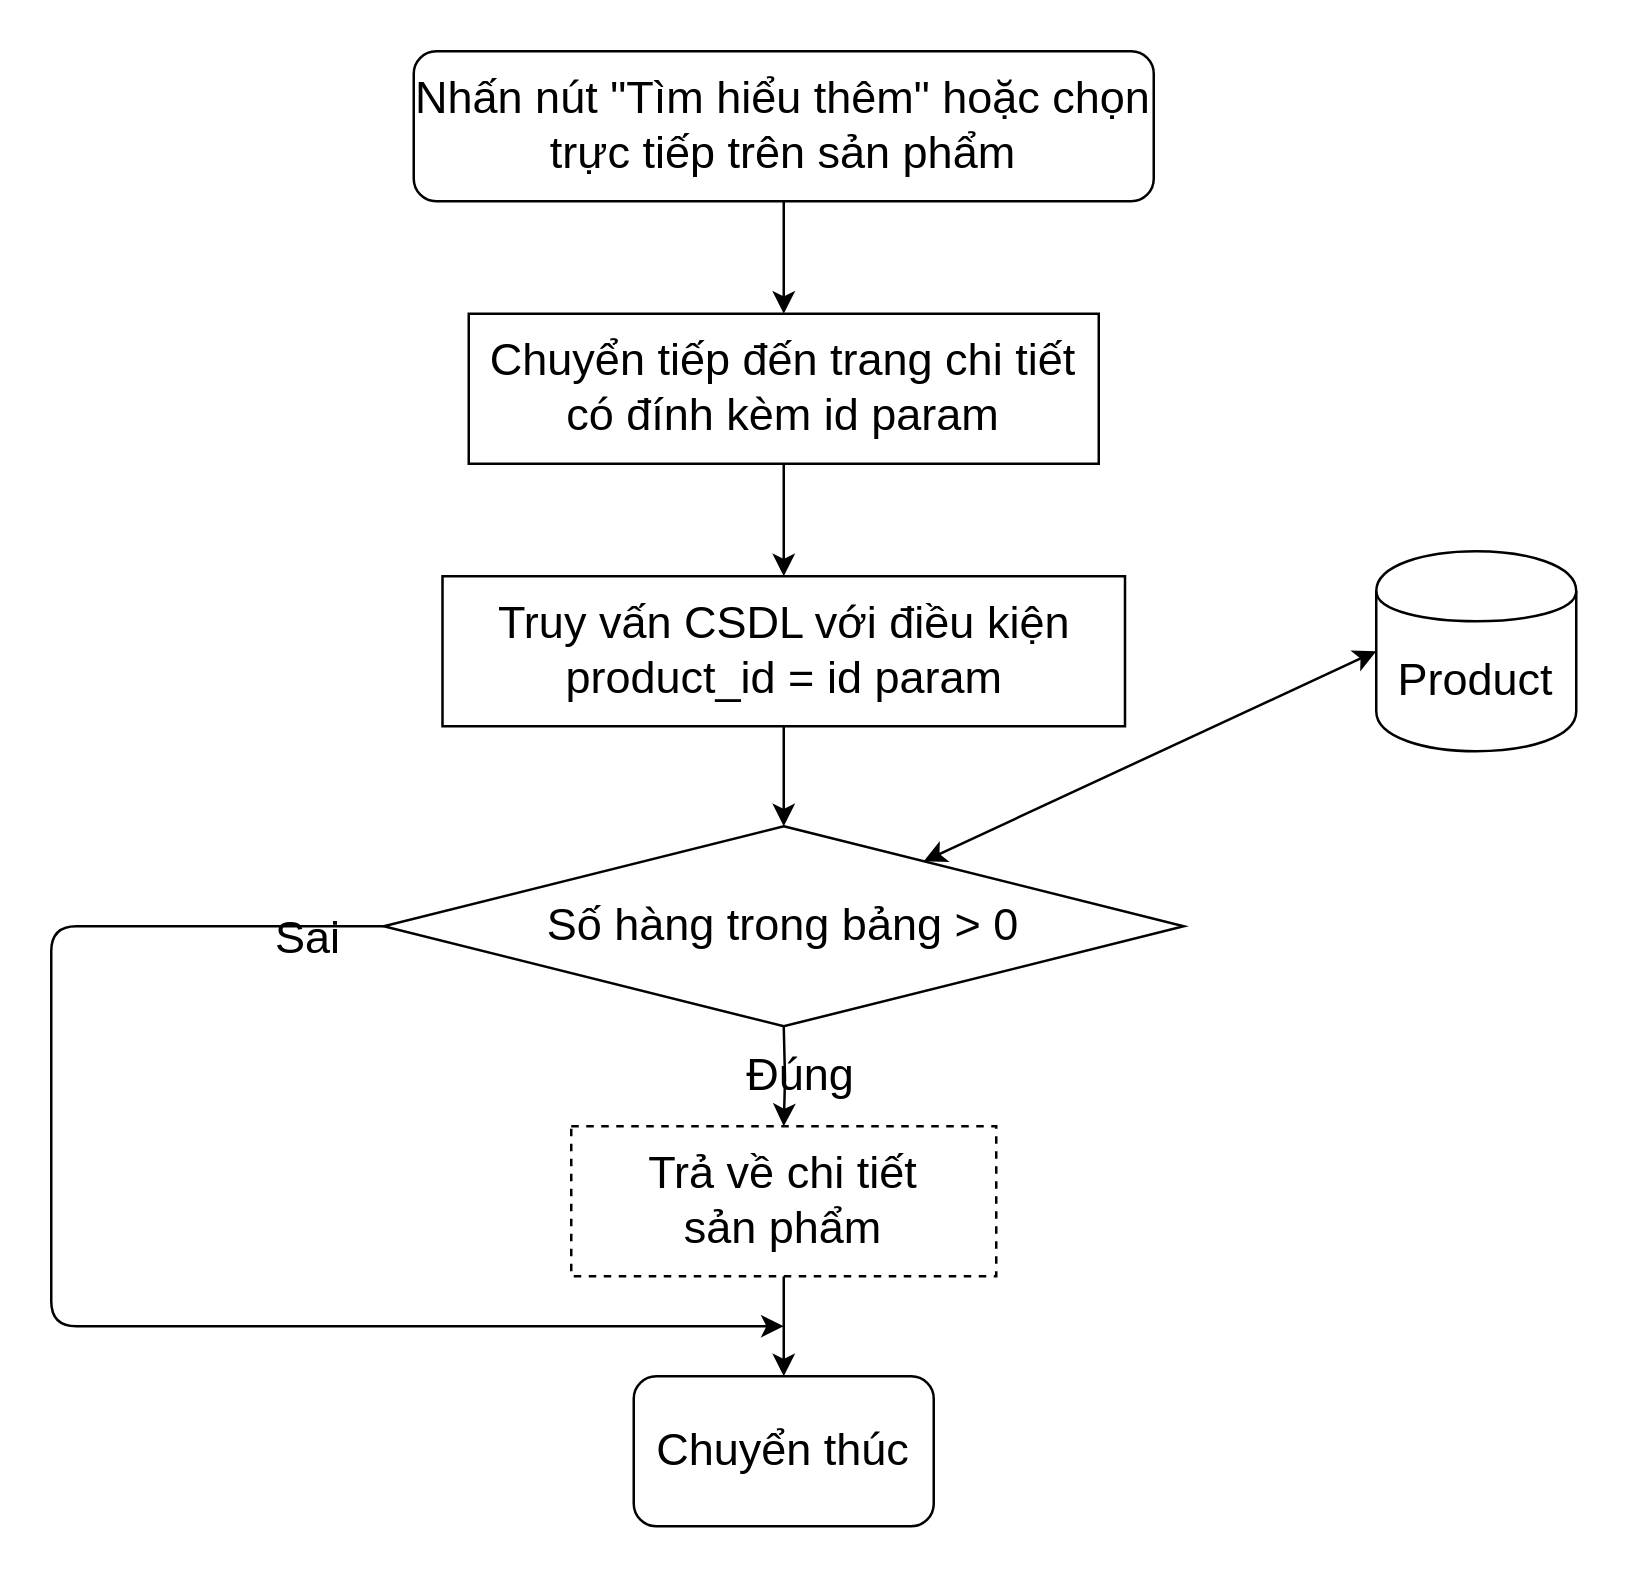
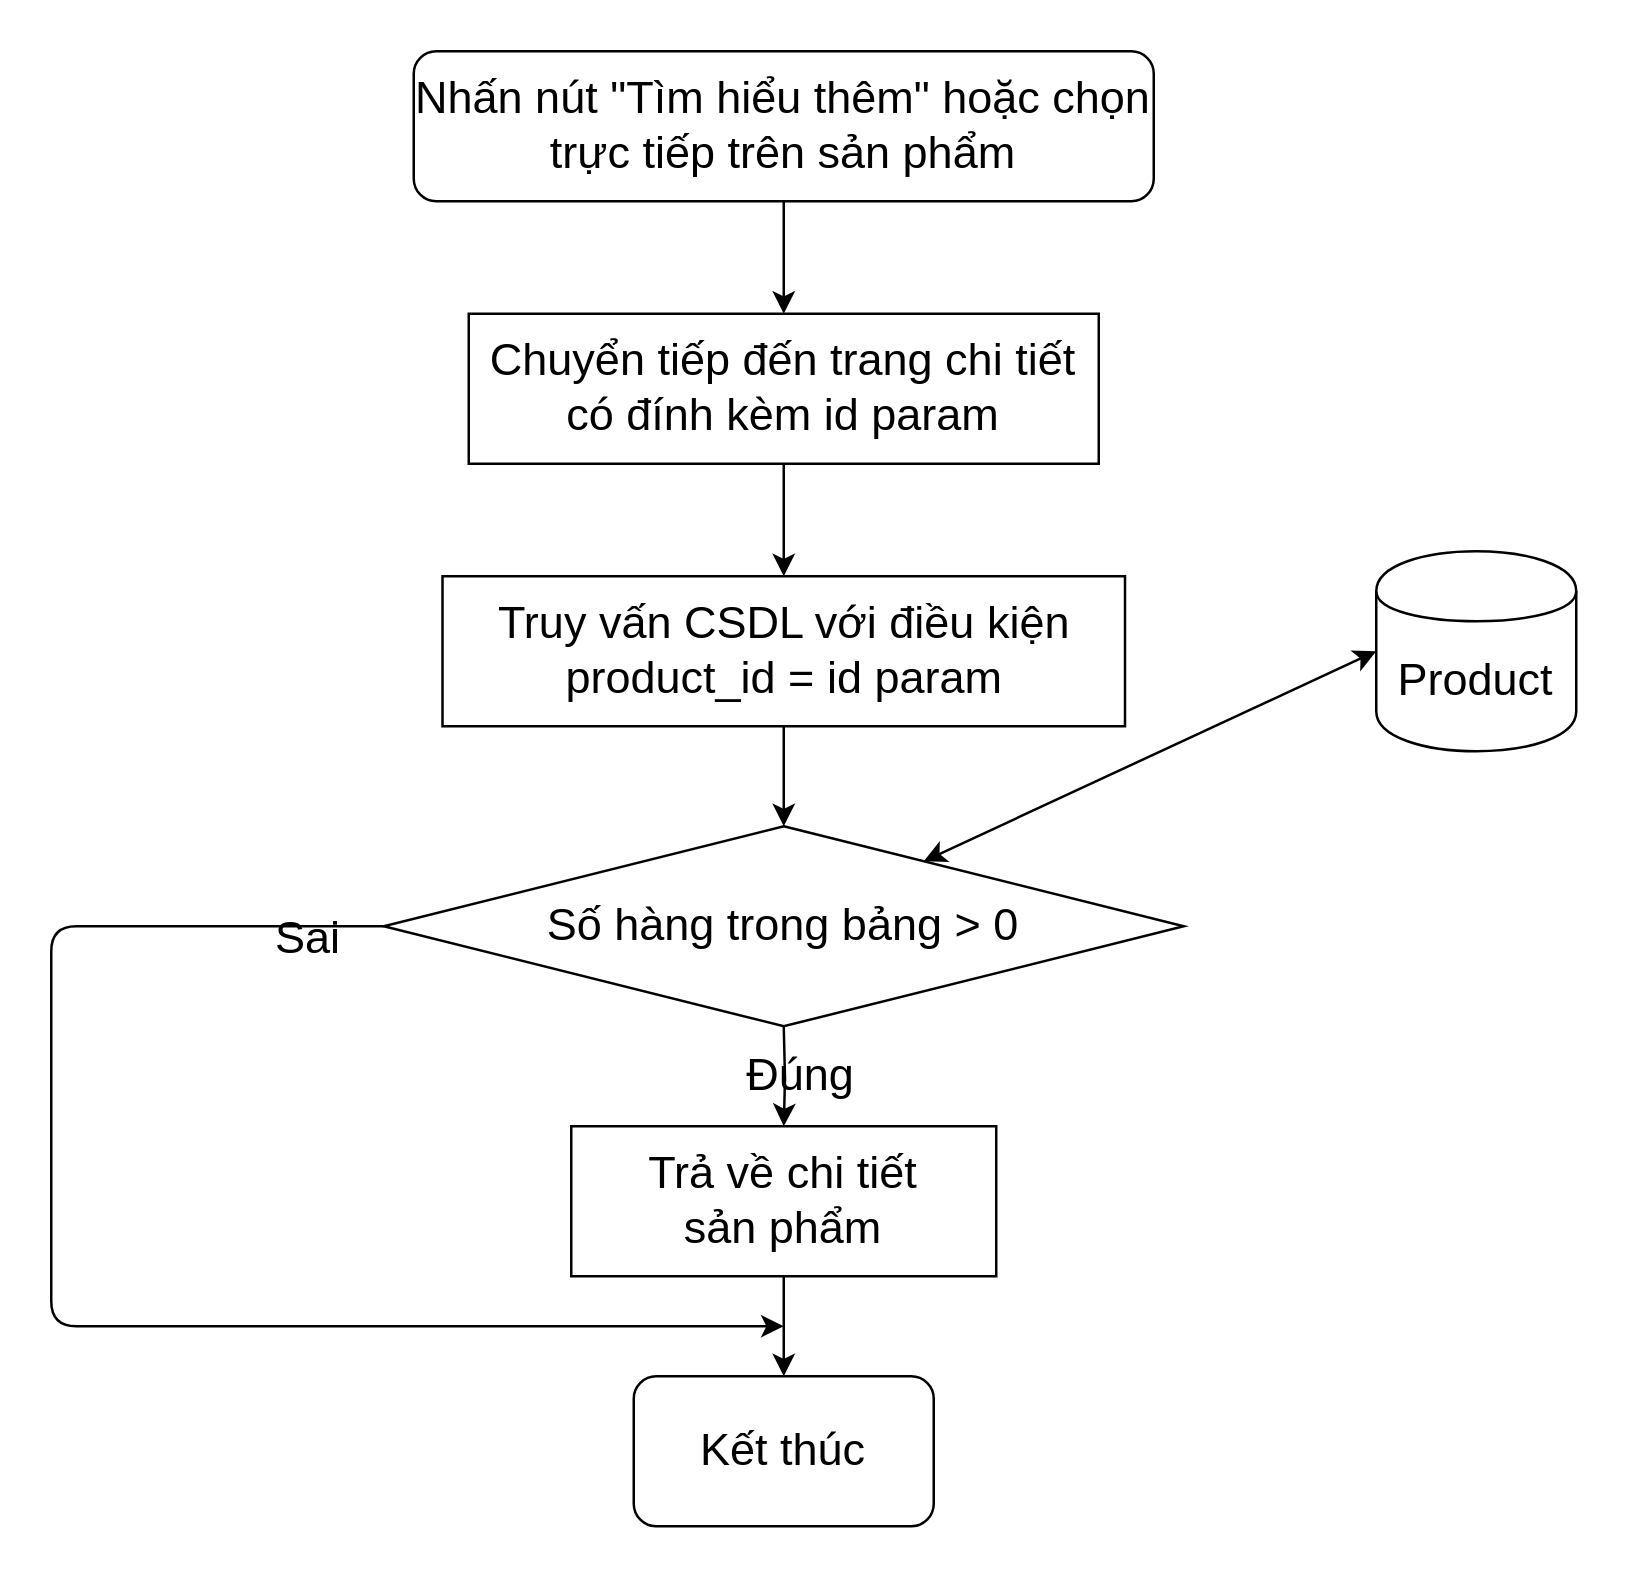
(784, 1201) -> (784, 1201)
(784, 1451) -> (784, 1451)
